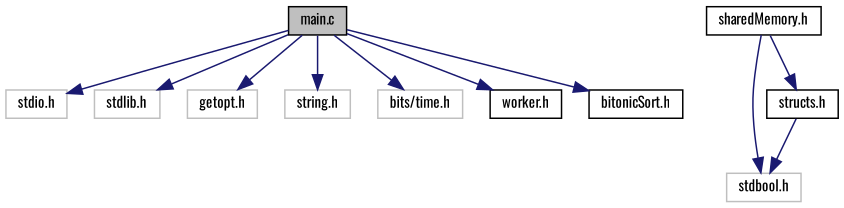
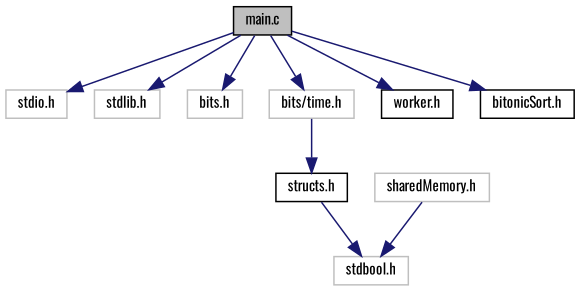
(764, 21) -> (432, 187)
(780, 56) -> (312, 138)
(222, 104) -> none
(318, 104) -> (215, 104)
